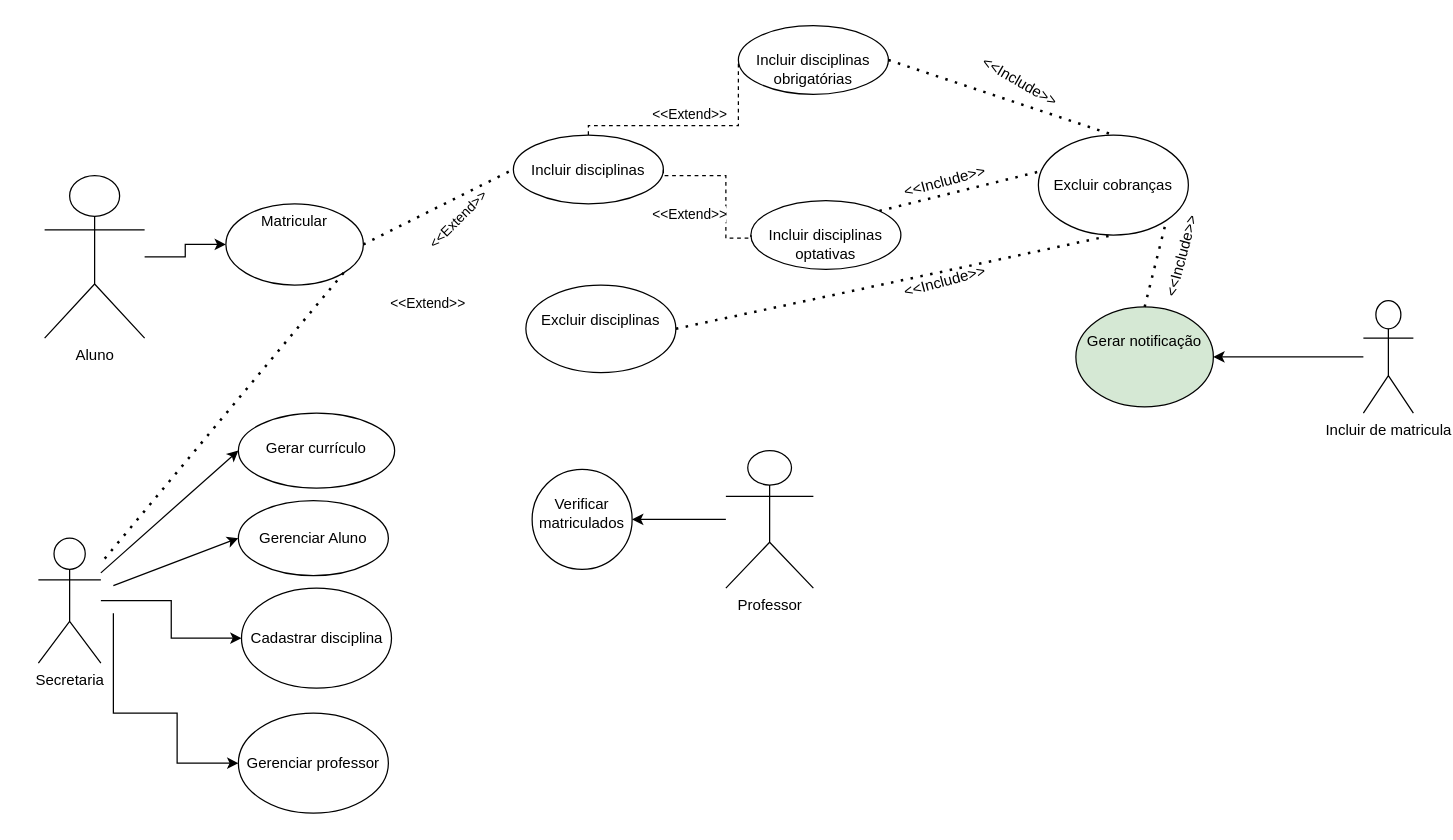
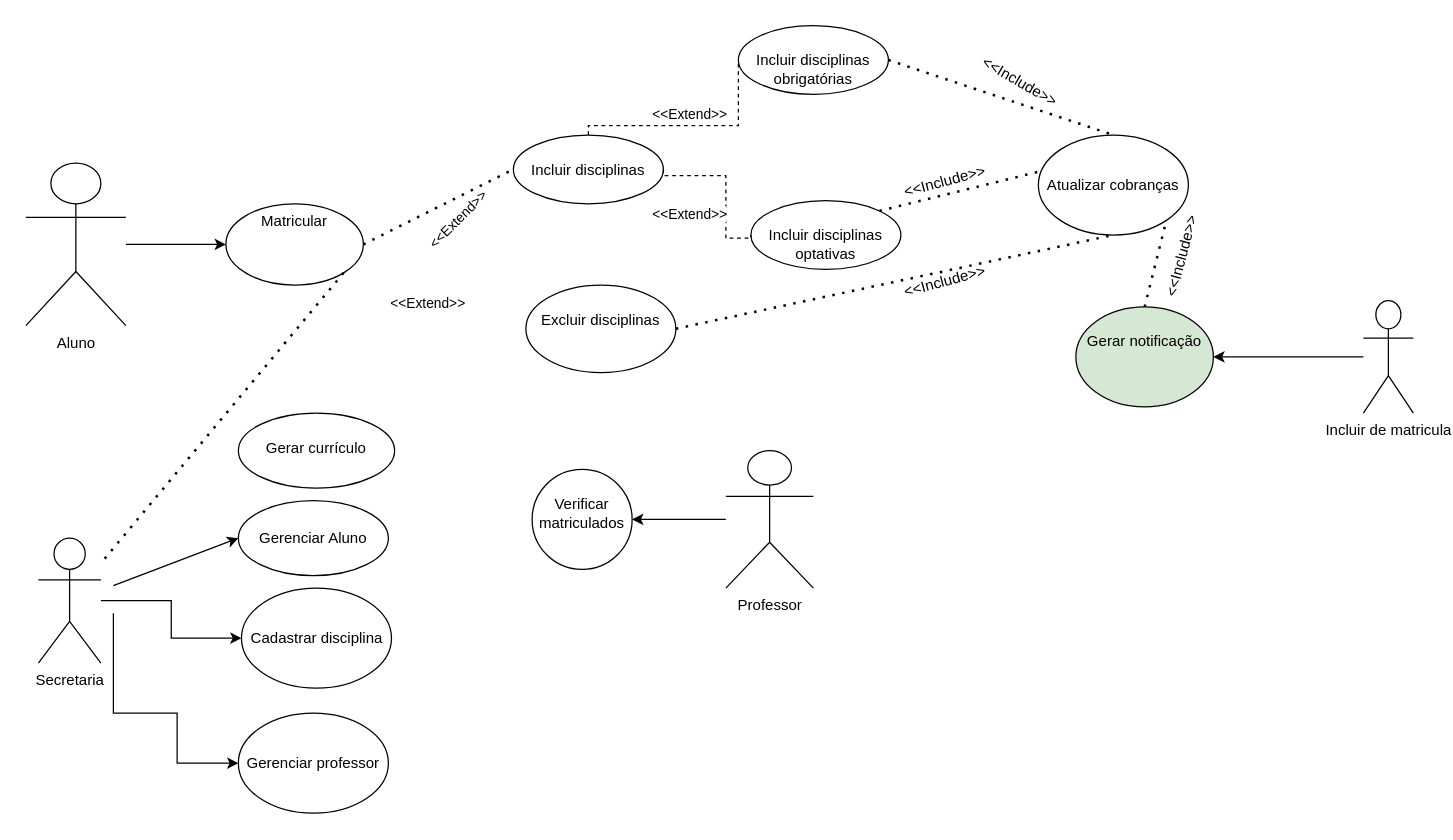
(1113, 186) -> (1113, 186)
(94, 257) -> (76, 244)
(166, 514) -> none
